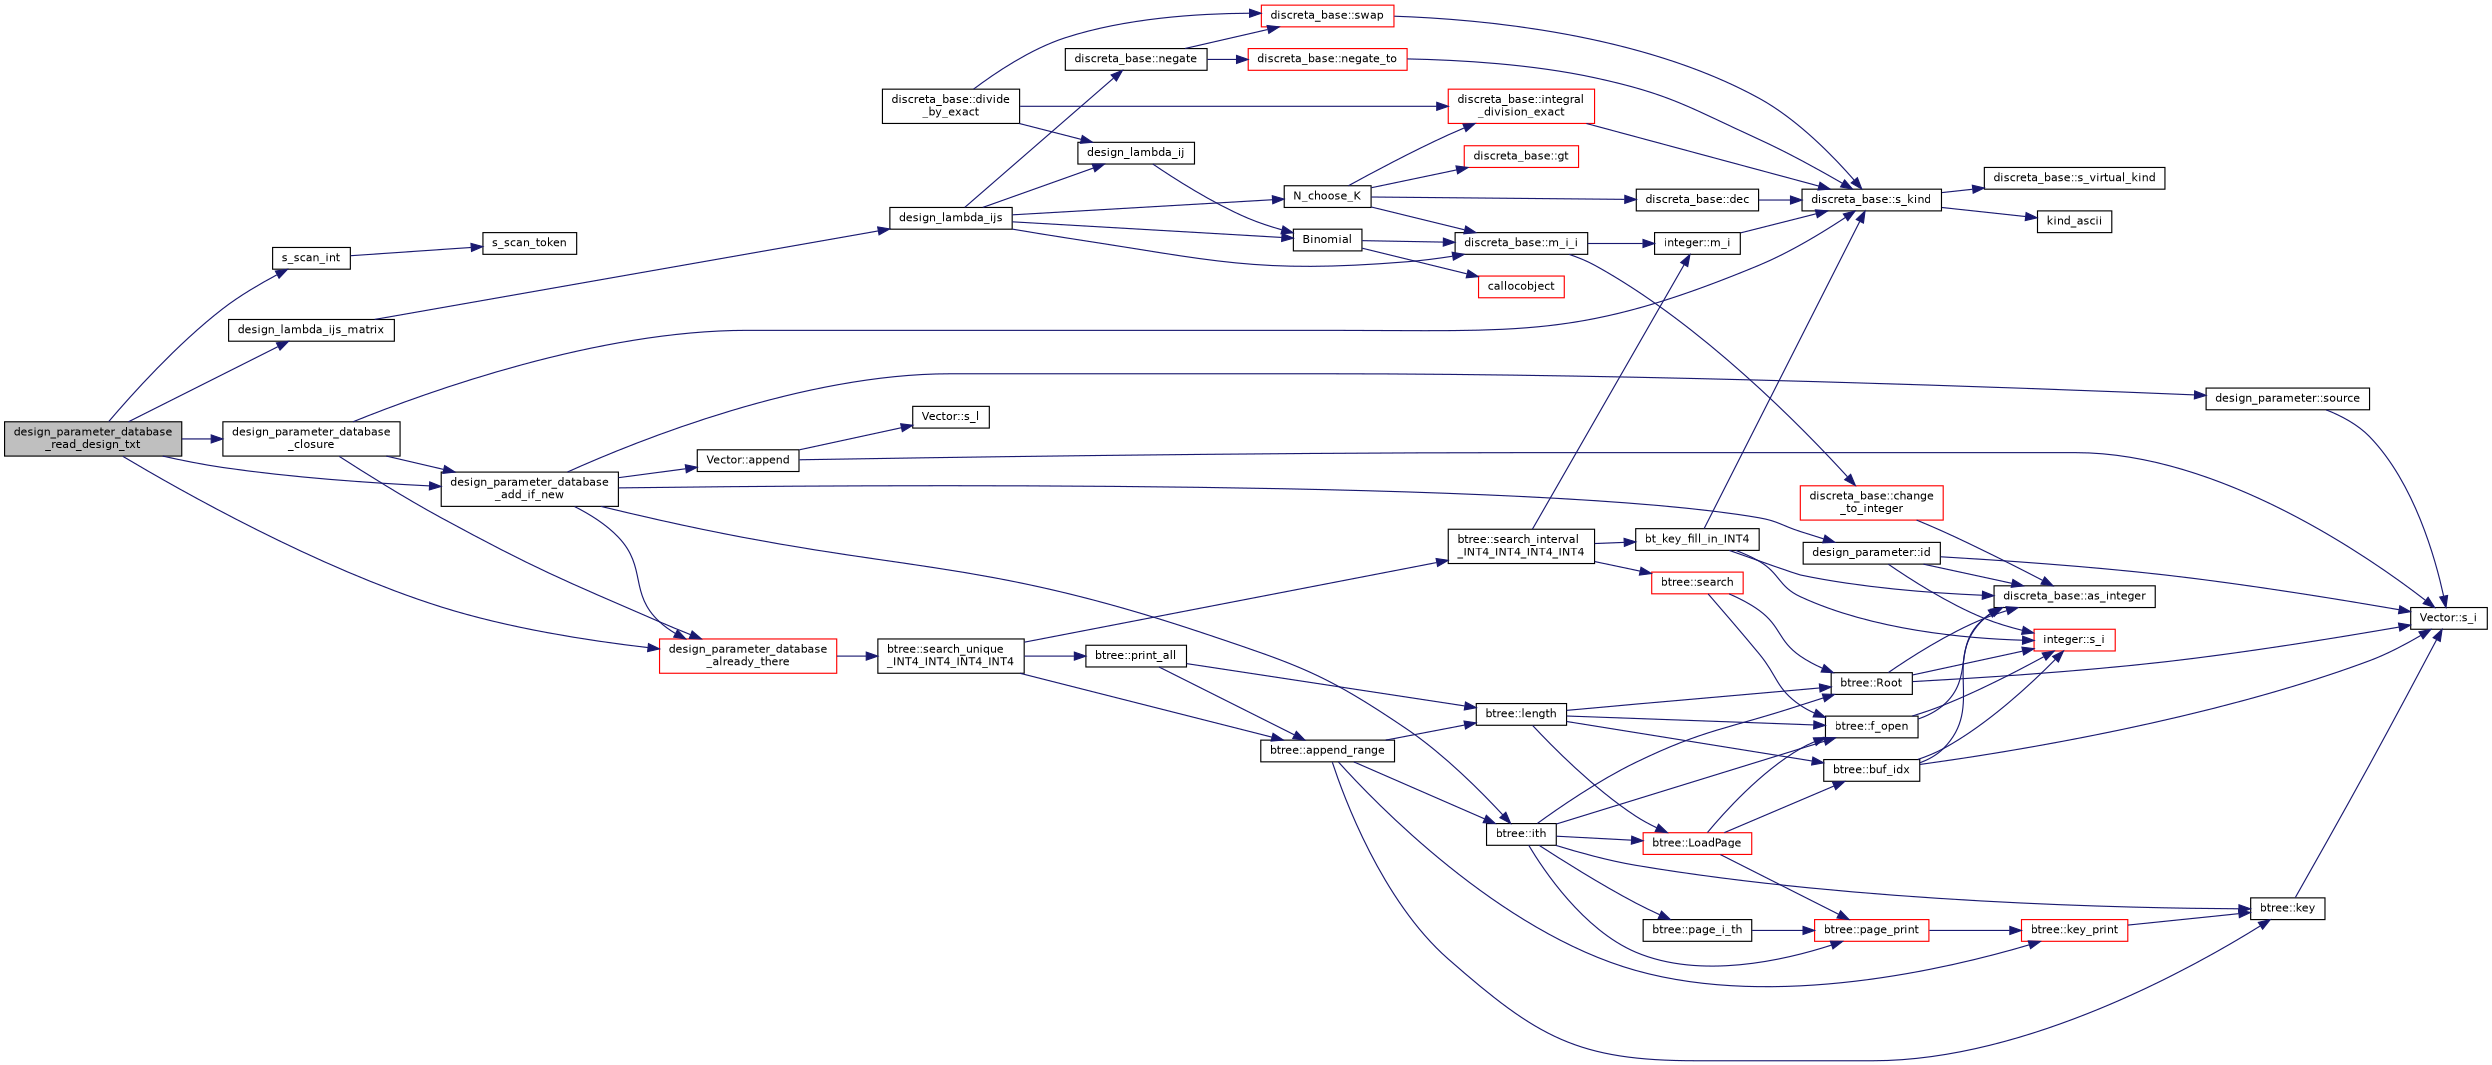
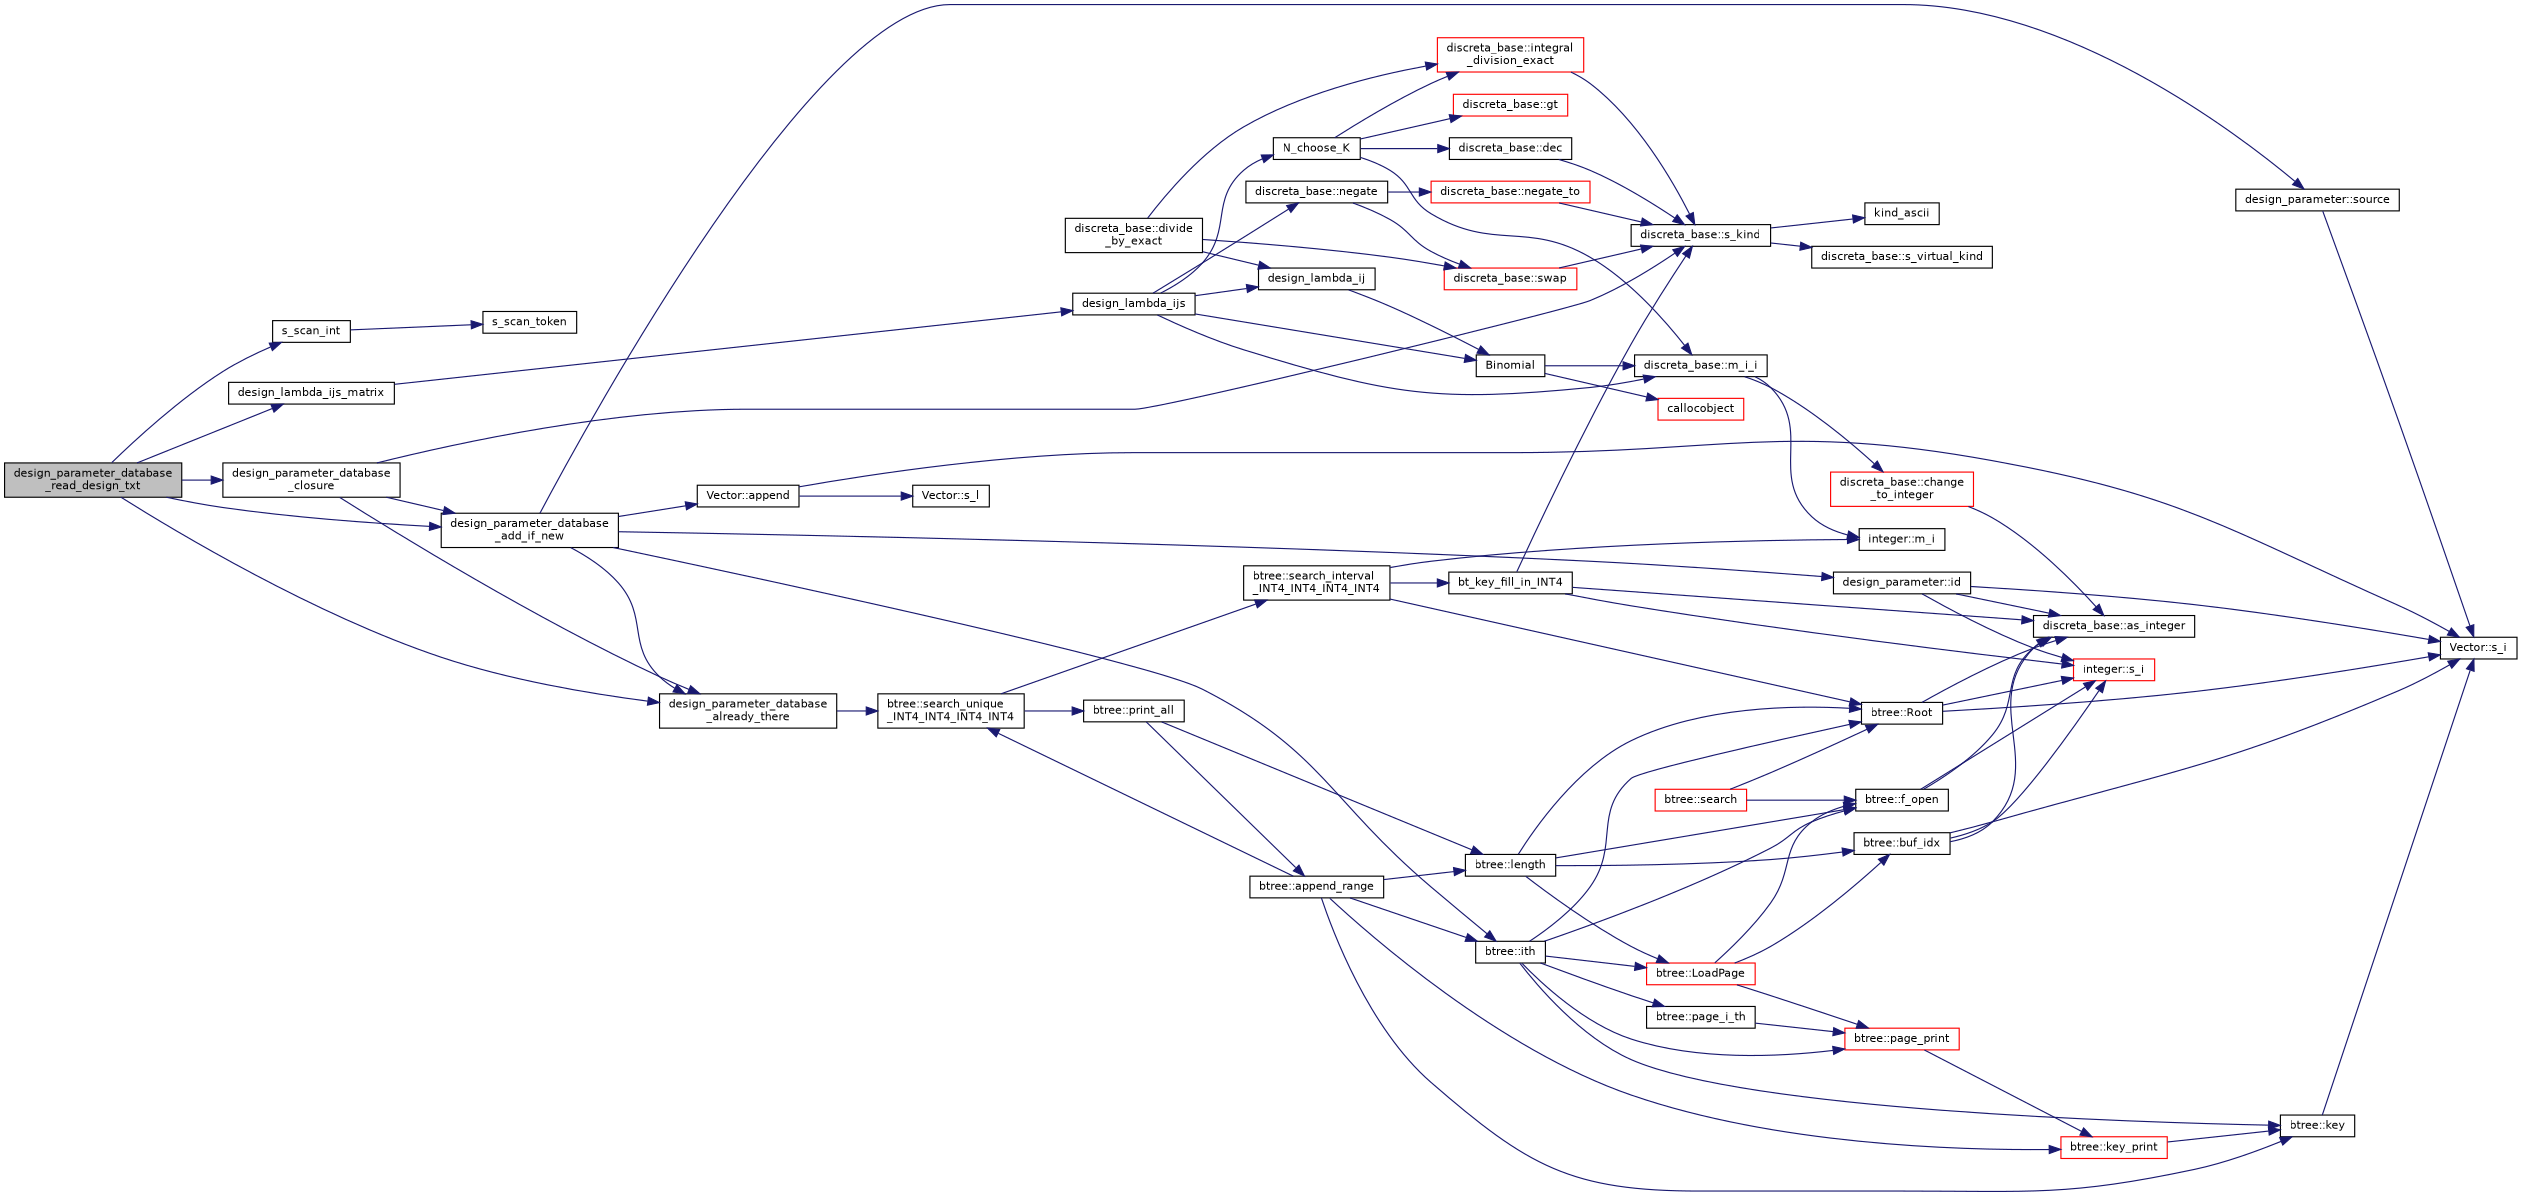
(1778, 223) -> none
(1617, 566) -> (1620, 650)
(748, 656) -> (748, 711)
(1146, 705) -> (1146, 805)
